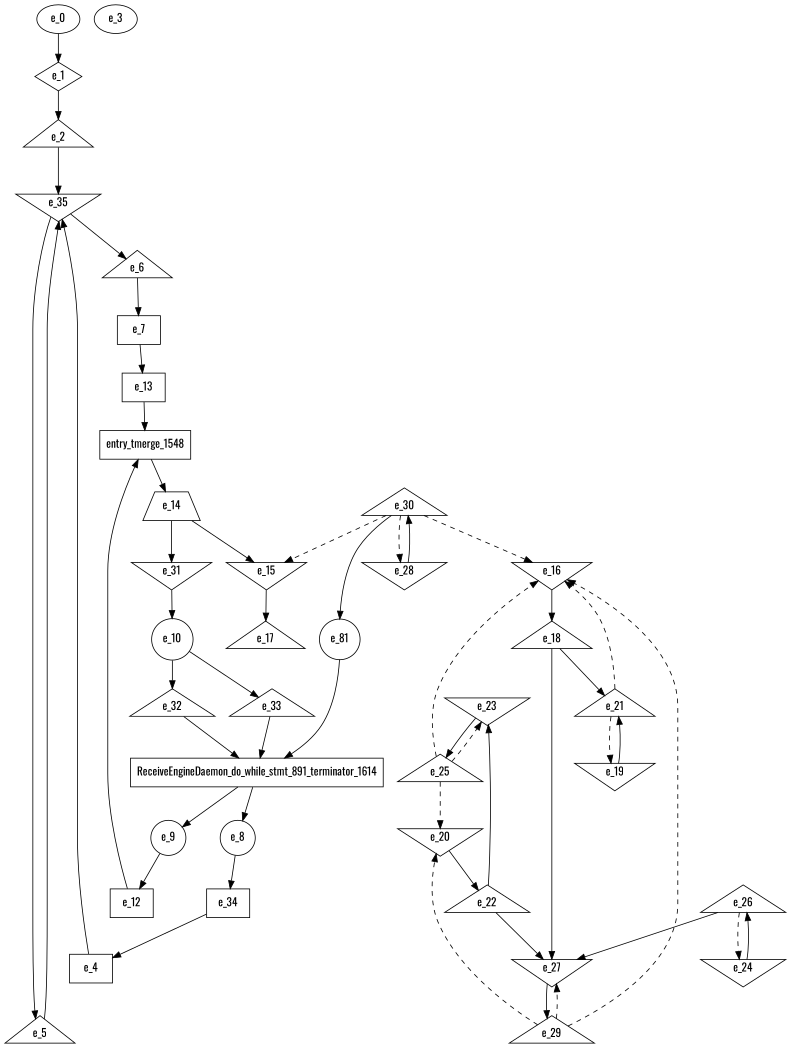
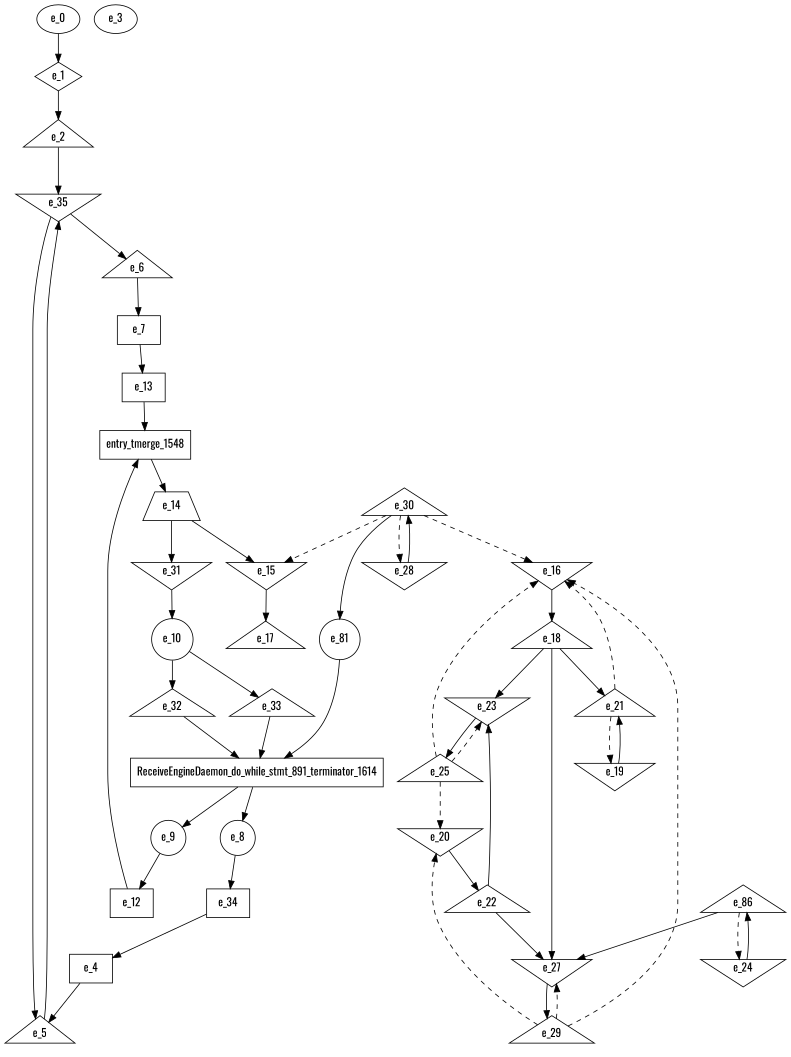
(77, 590) -> (67, 1000)
none -> (523, 670)
(743, 903) -> (743, 903)
